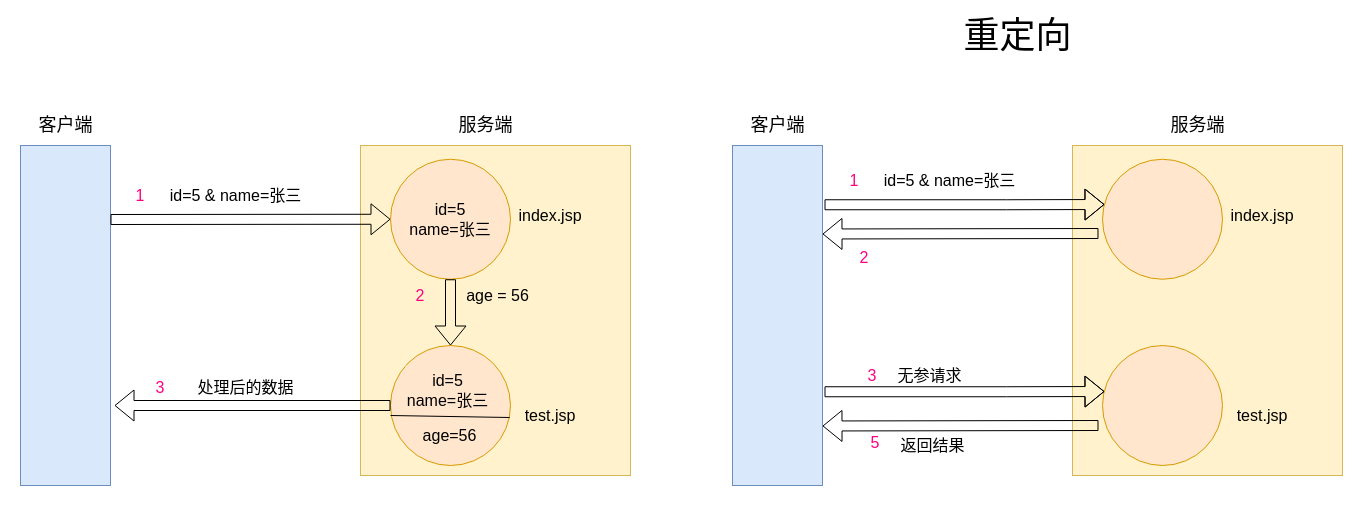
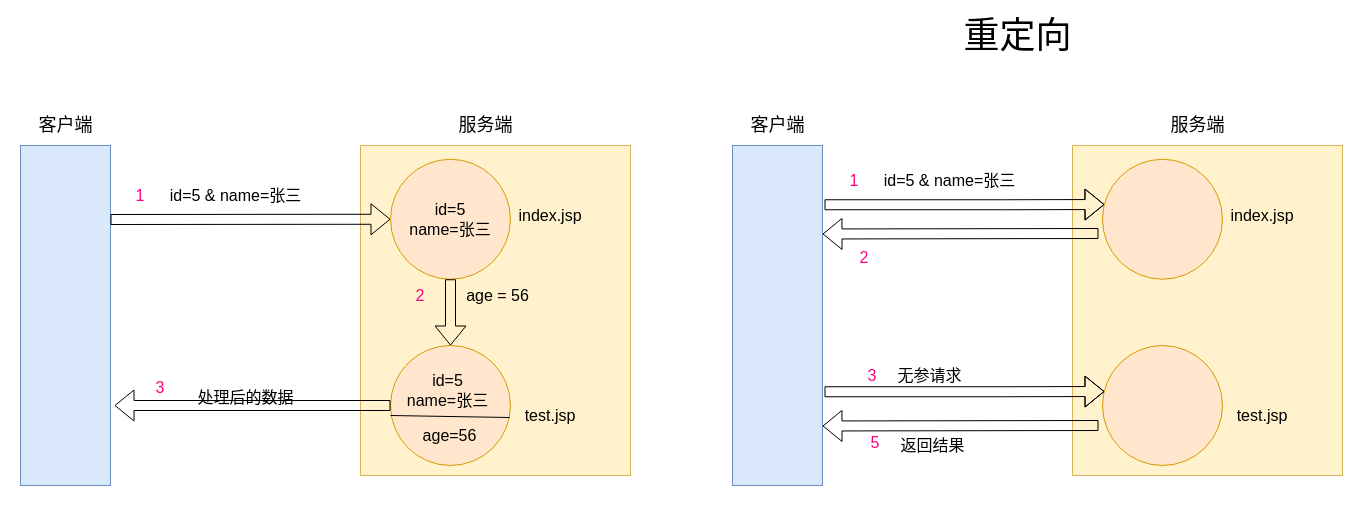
(246, 388) -> (246, 398)
